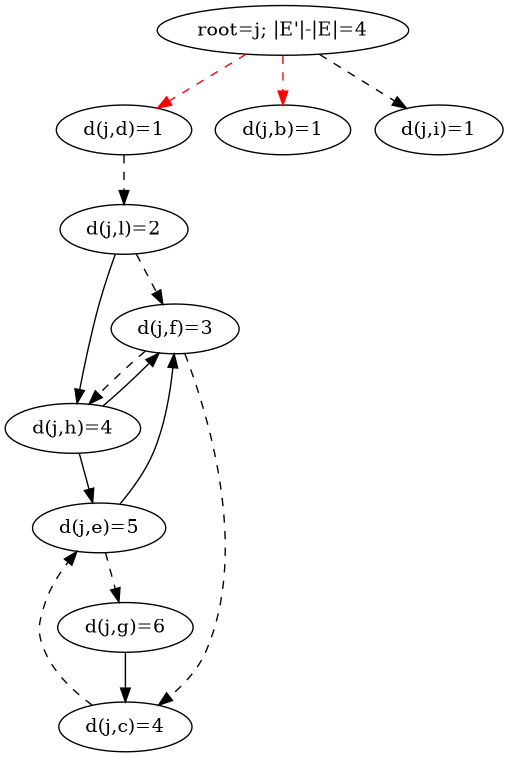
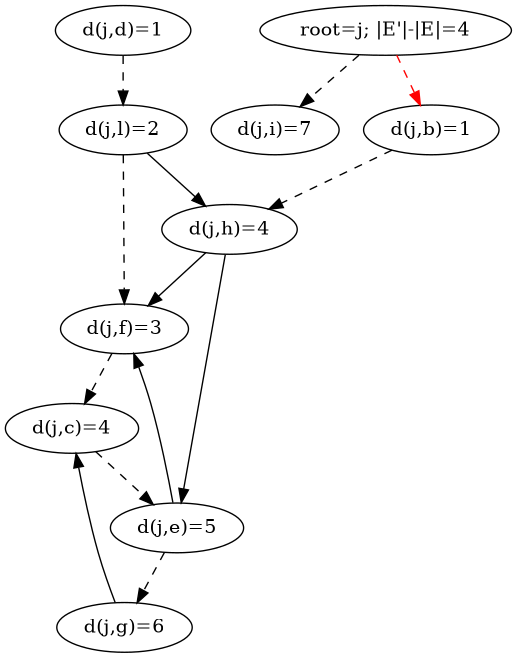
(208, 78) -> none
(439, 130) -> (275, 130)
(122, 372) -> (337, 177)
